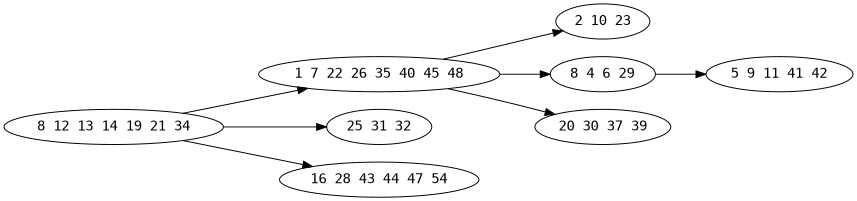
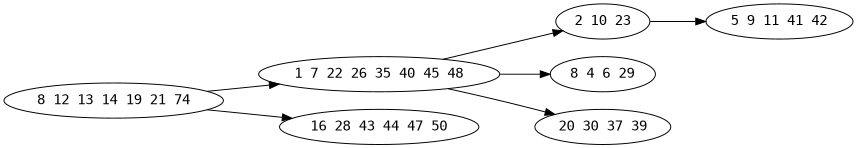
(676, 74) -> (673, 21)
(114, 127) -> (114, 101)
(379, 127) -> none
(379, 180) -> (379, 127)
